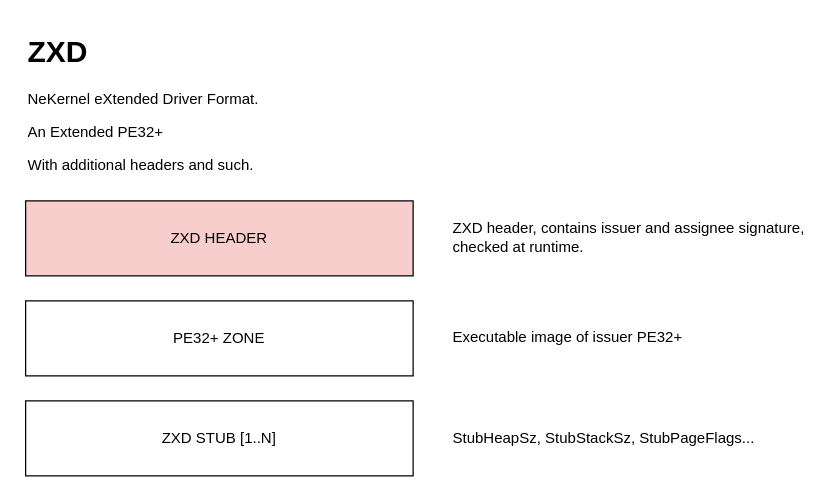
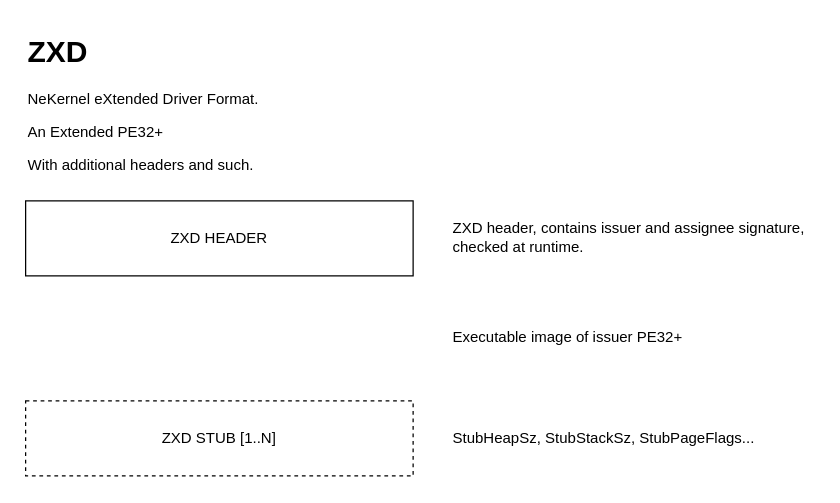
(219, 238) -> (219, 238)
(219, 338) -> none
(219, 438) -> (219, 438)
